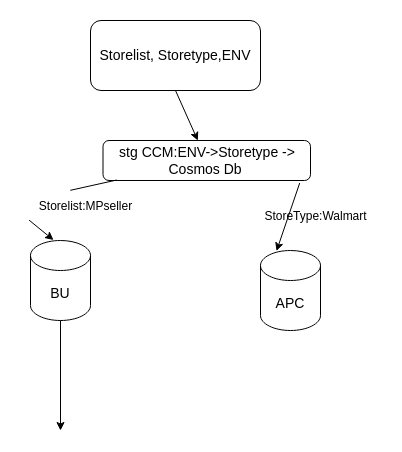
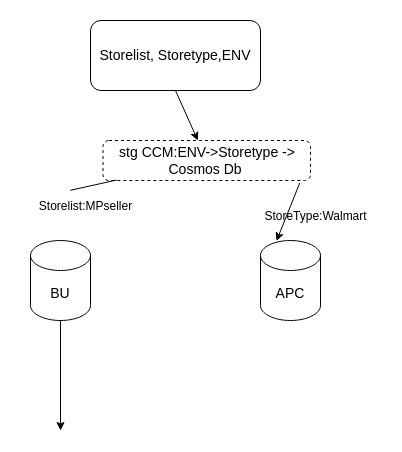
(207, 161) -> (207, 161)
(38, 228) -> none
(291, 291) -> (291, 281)
